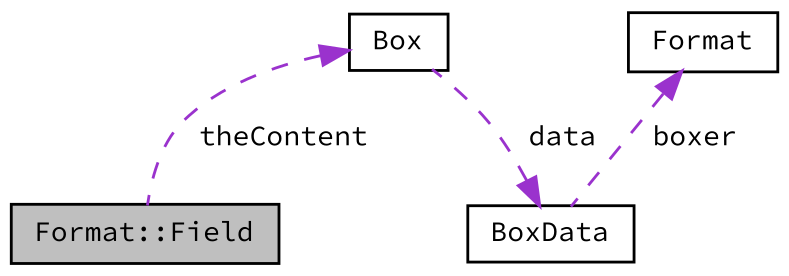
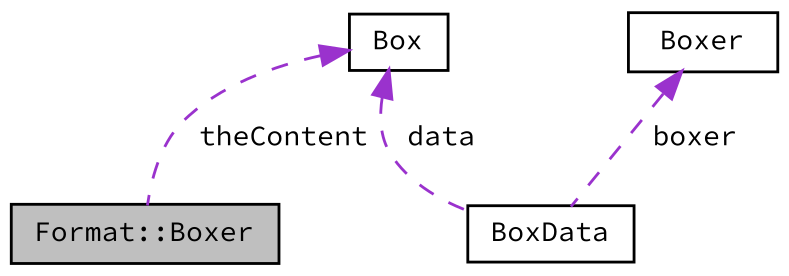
(703, 42) -> (703, 42)
(486, 119) -> (402, 169)
(145, 234) -> (145, 234)
